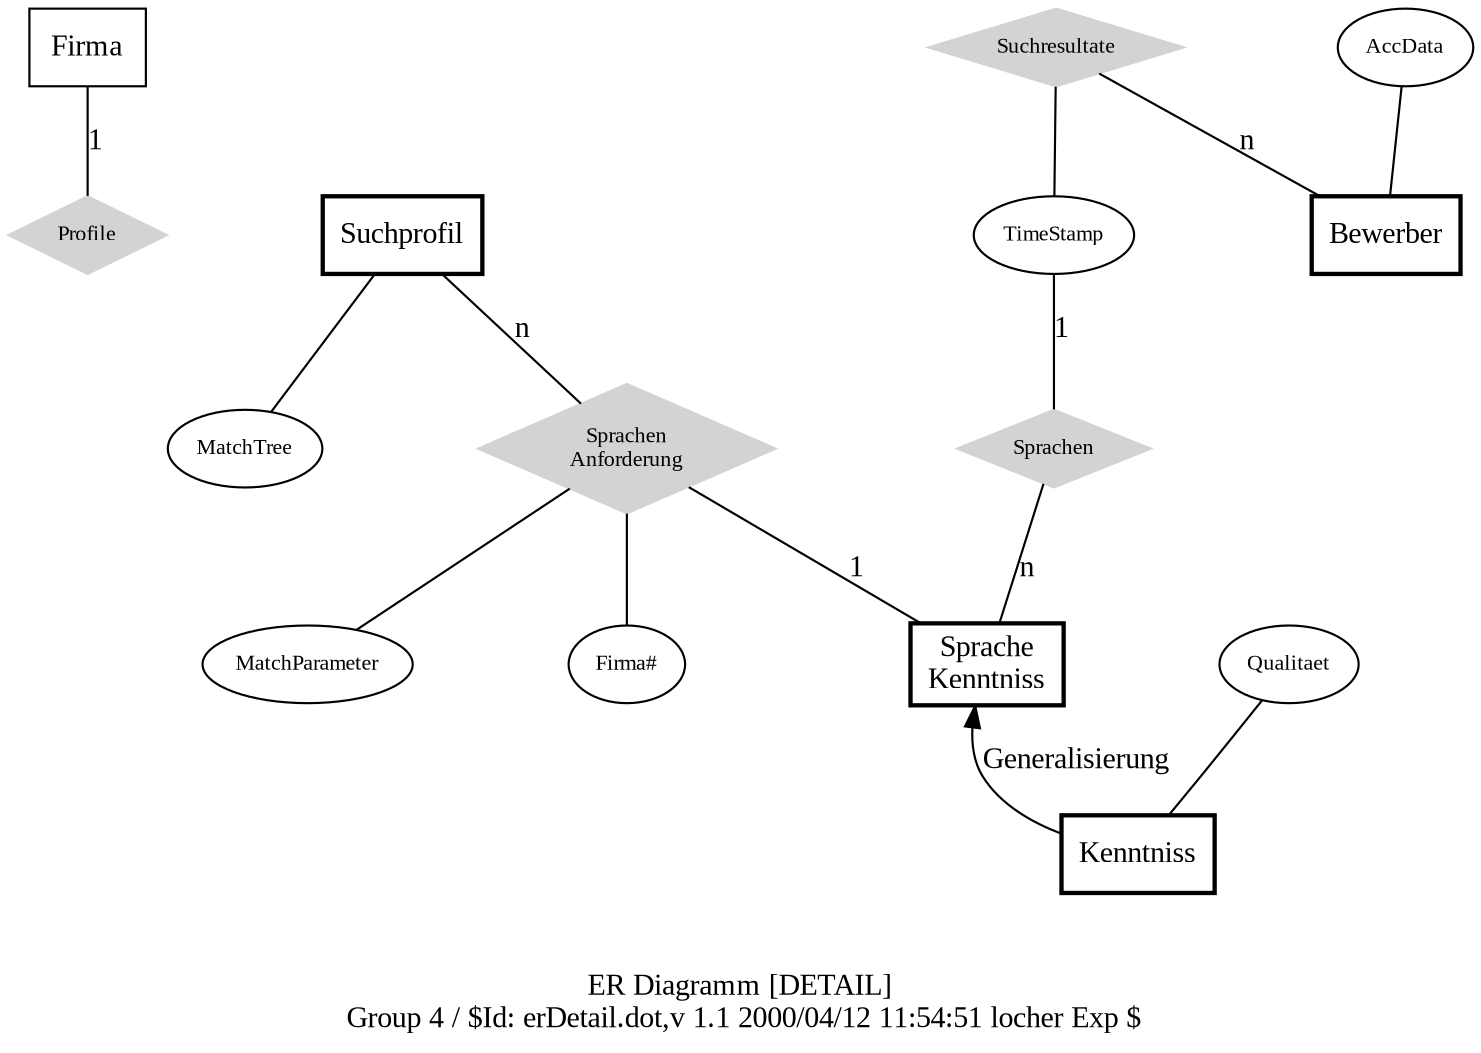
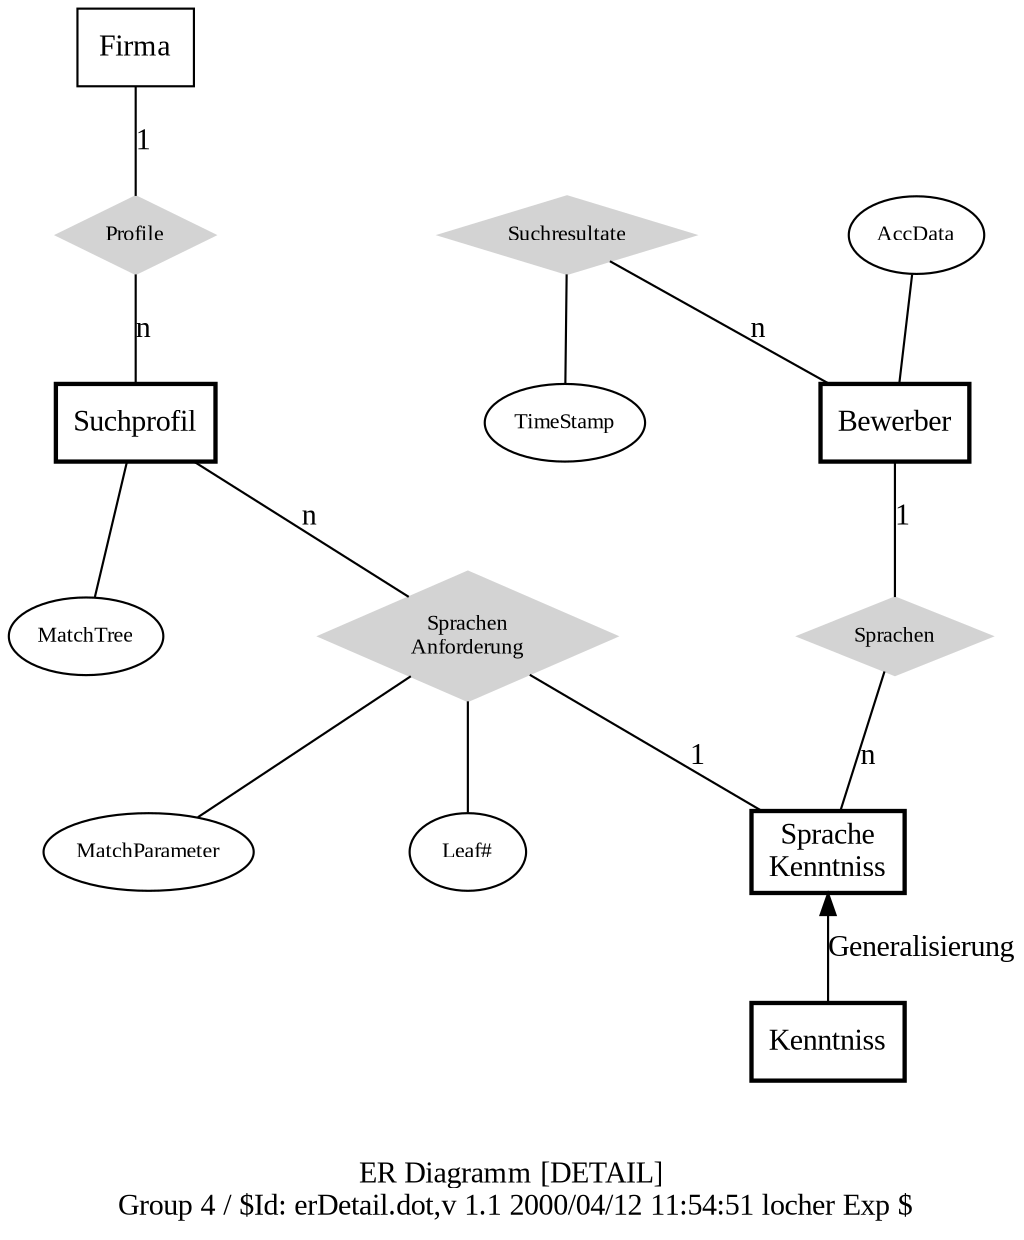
none -> (136, 329)
(1054, 342) -> (895, 530)
(627, 664) -> (468, 852)
(1289, 664) -> none
